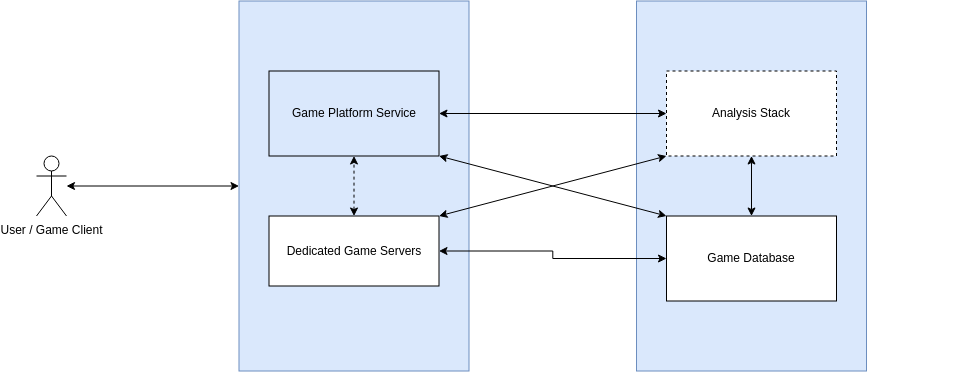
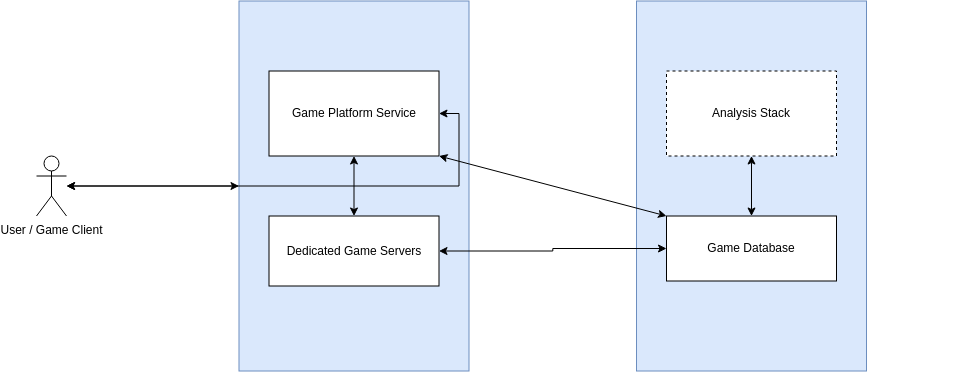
(354, 114) -> (354, 114)
(559, 114) -> (459, 186)
(354, 184) -> (354, 184)
(551, 187) -> none
(752, 259) -> (752, 249)
